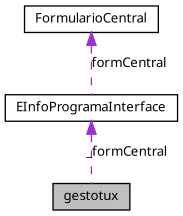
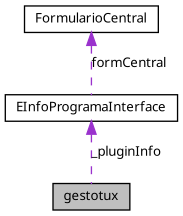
(127, 152) -> (127, 152)
